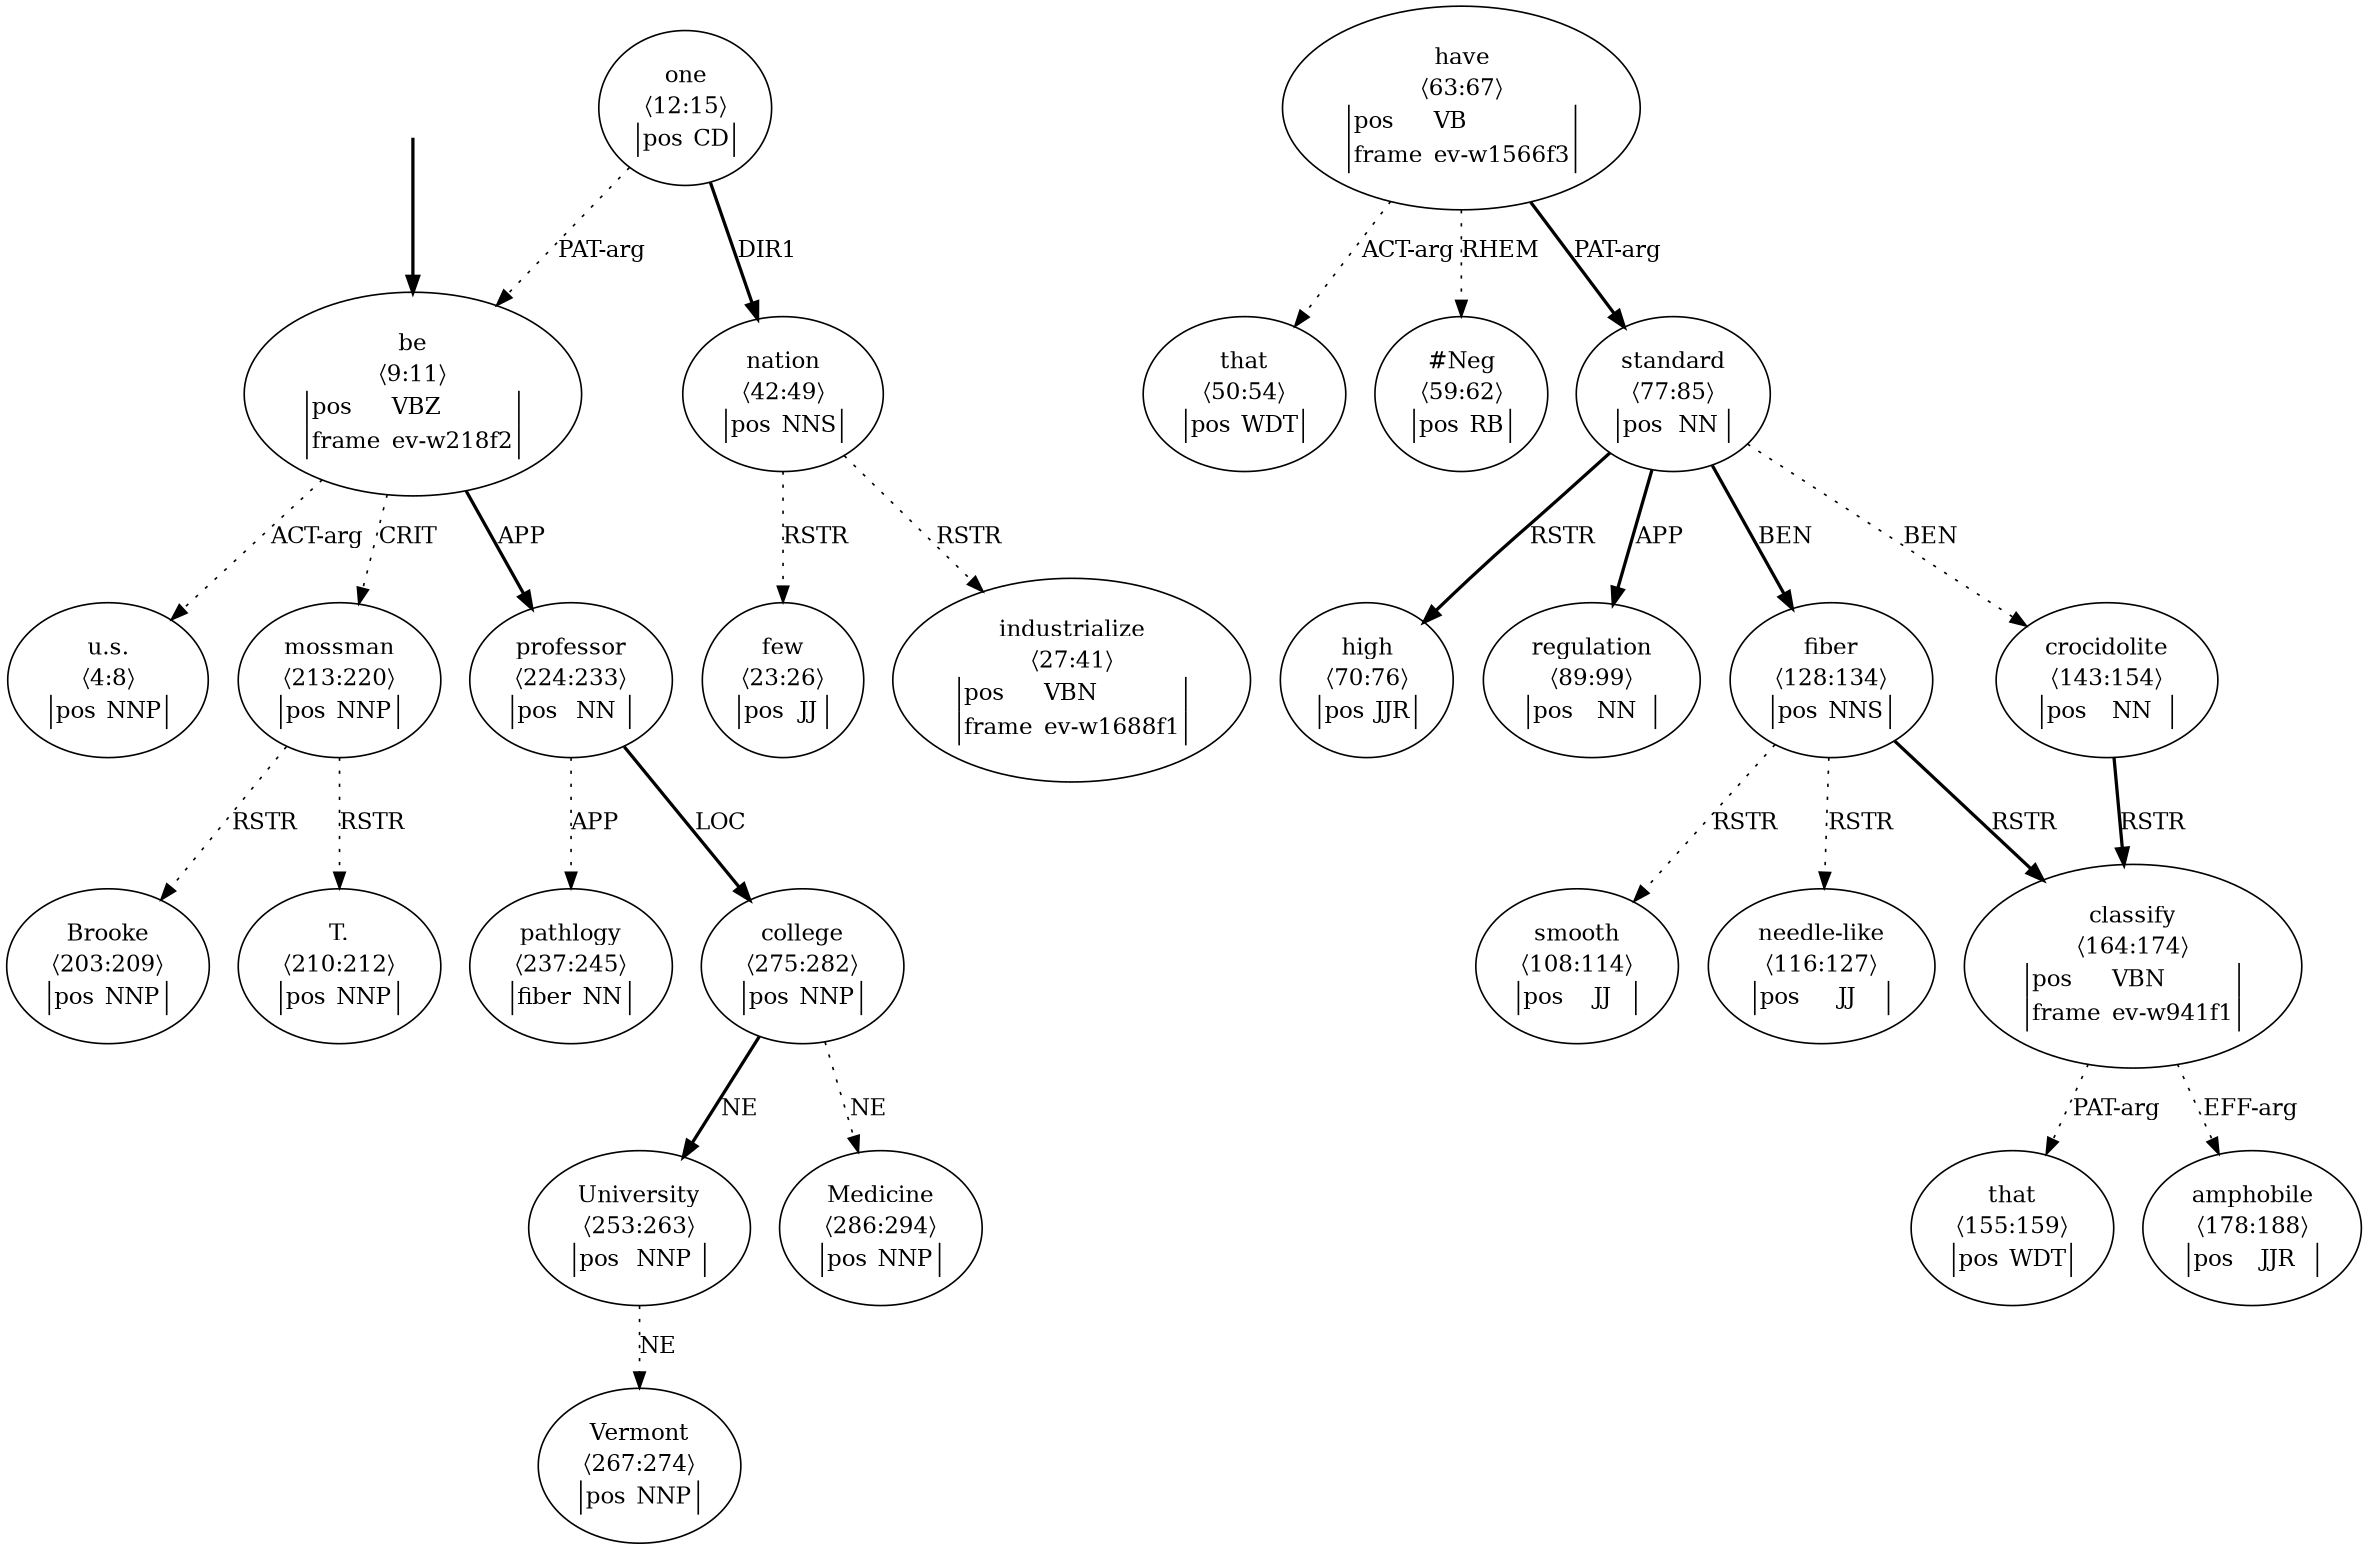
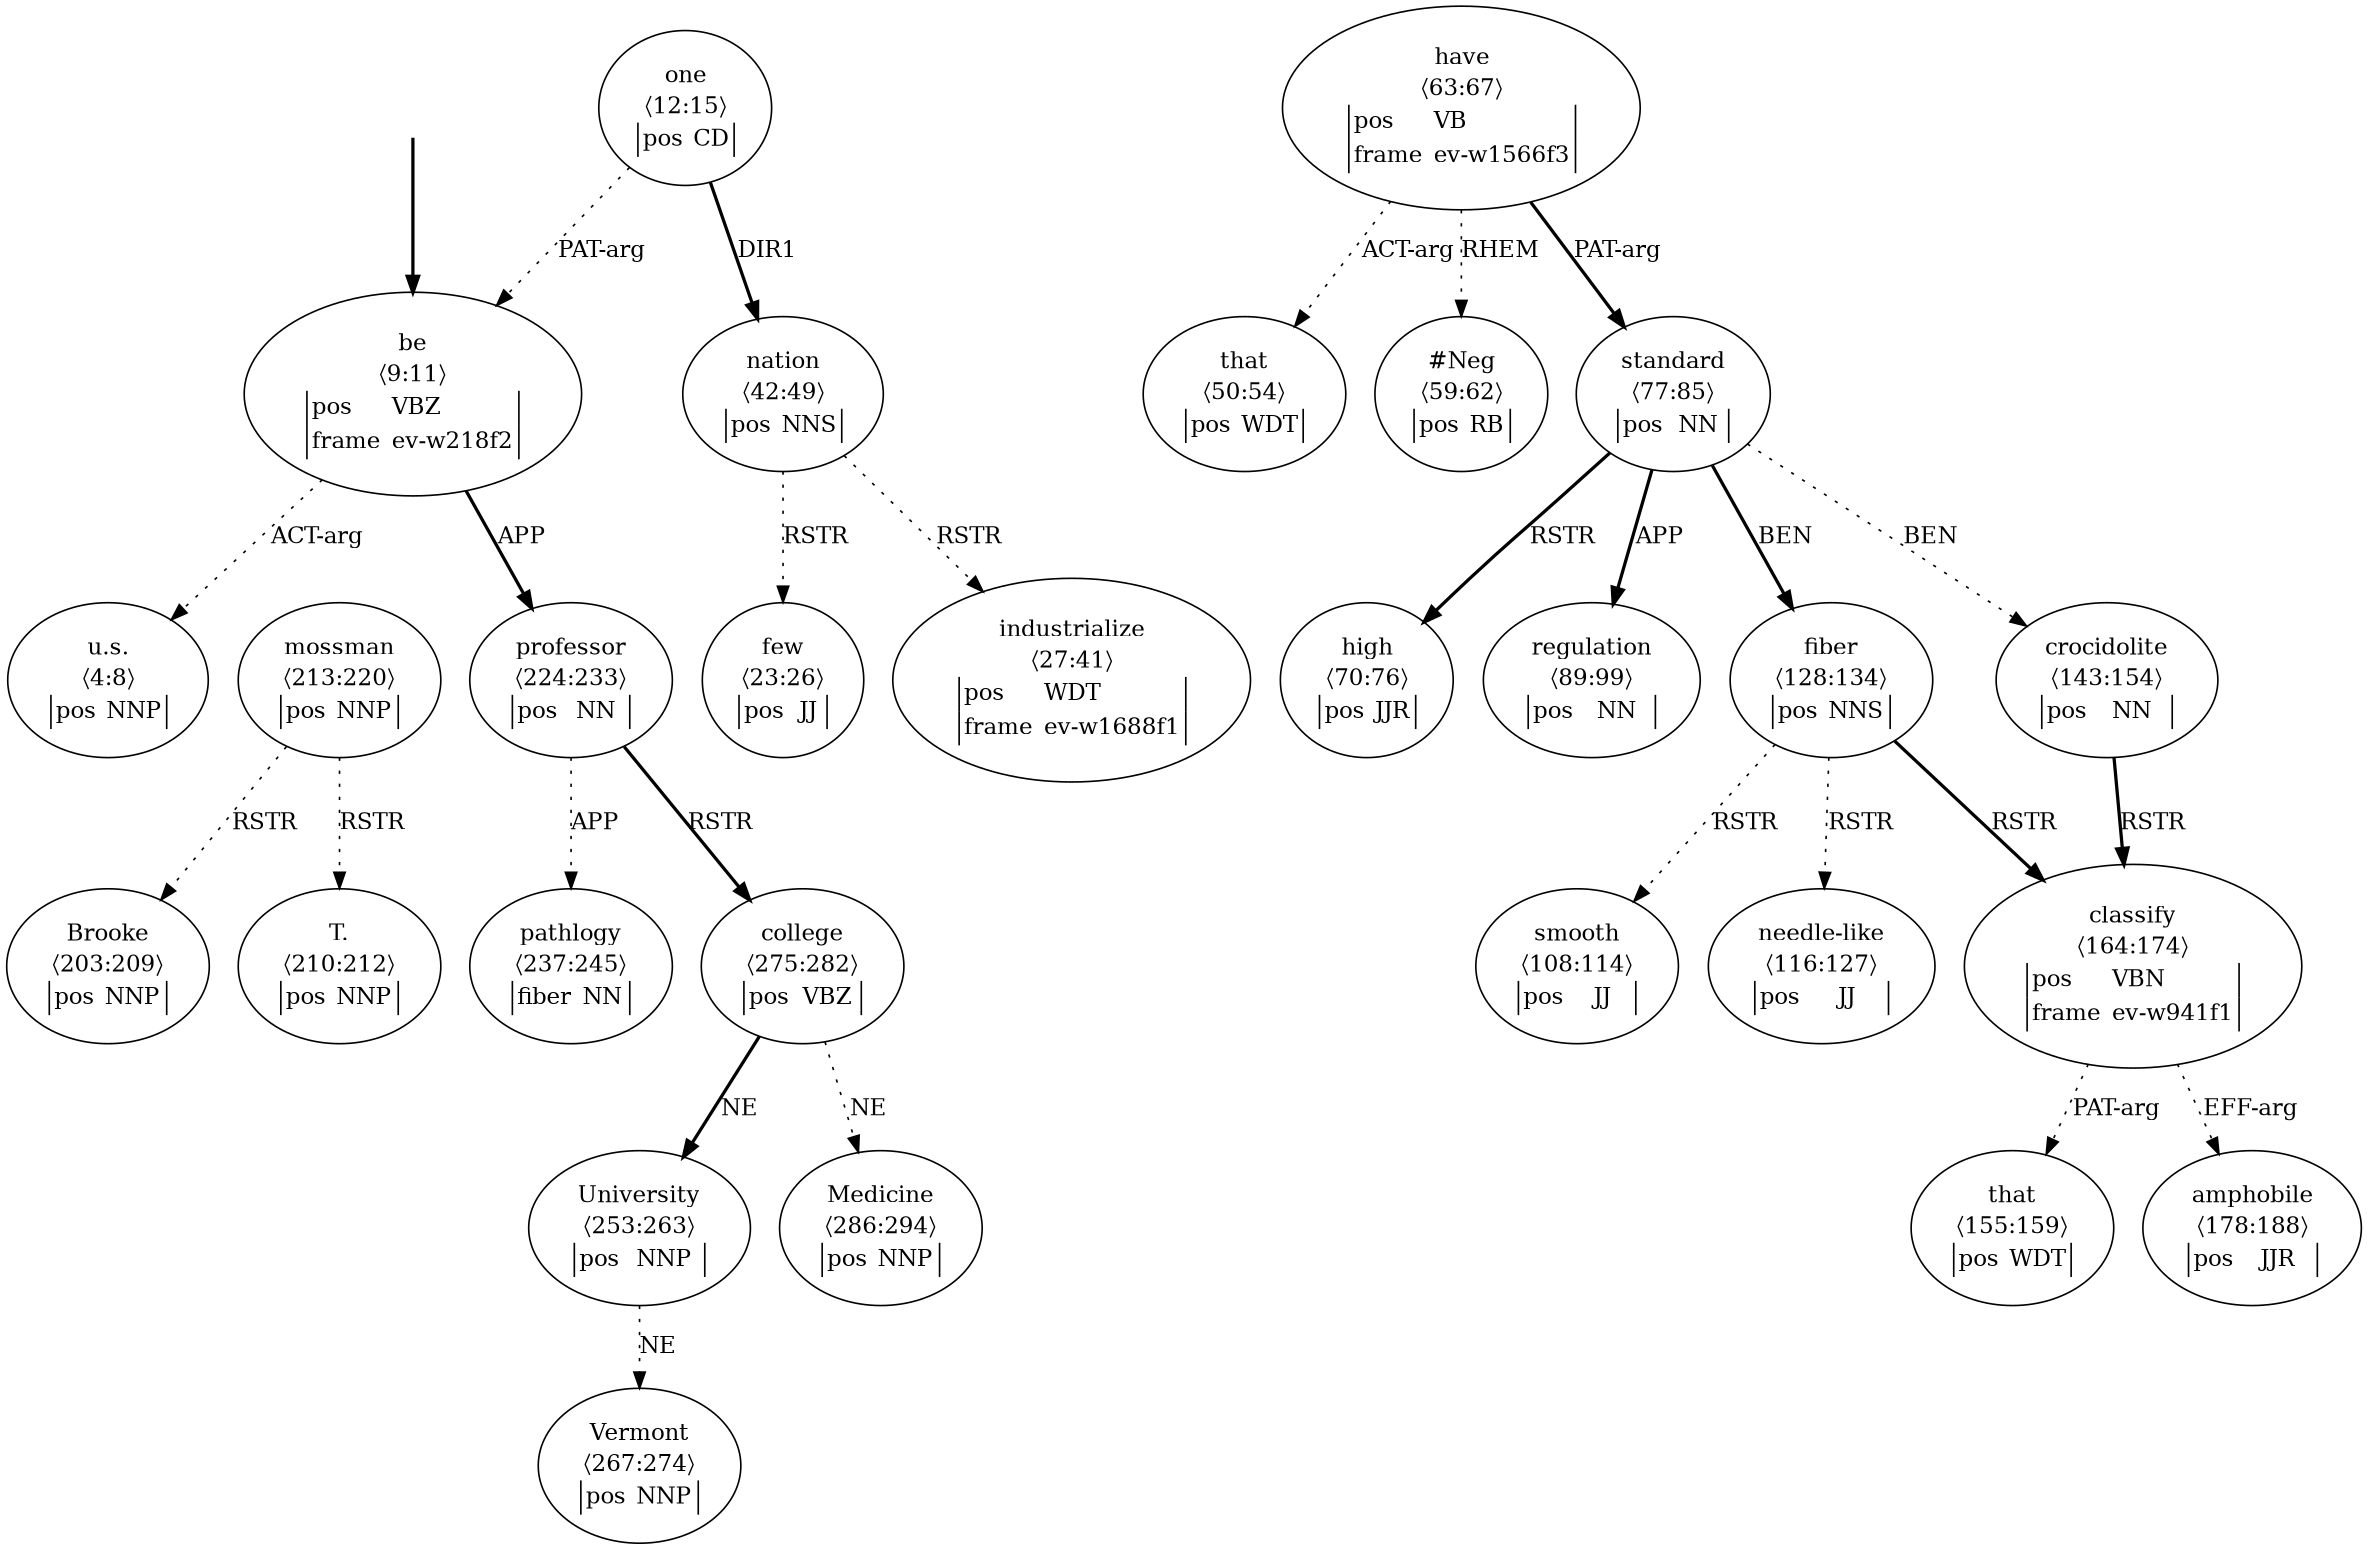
(375, 541) -> none
(1071, 693) -> (1072, 693)
(720, 823) -> (720, 823)
(827, 997) -> (828, 997)
